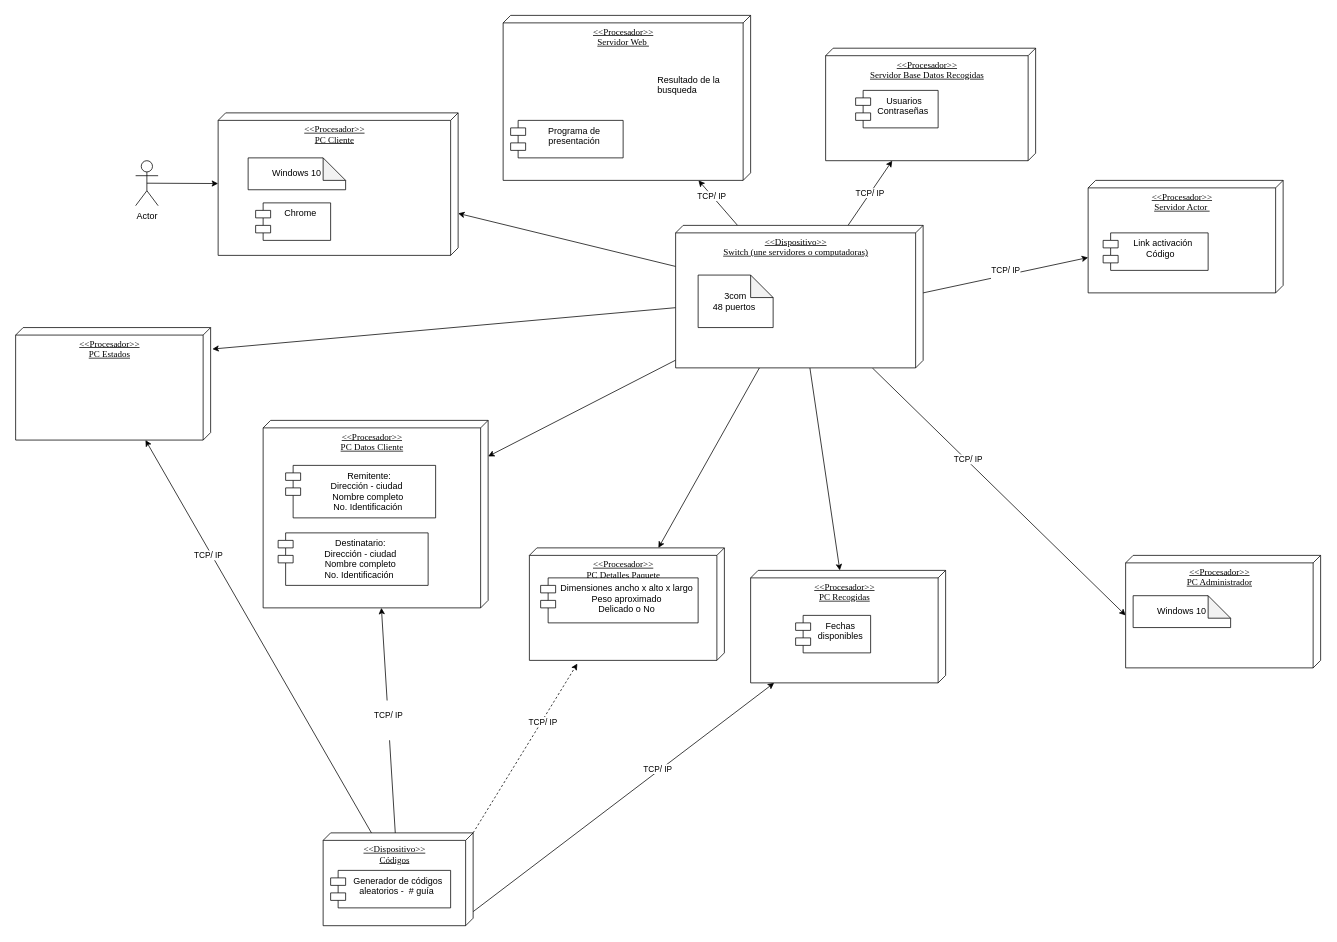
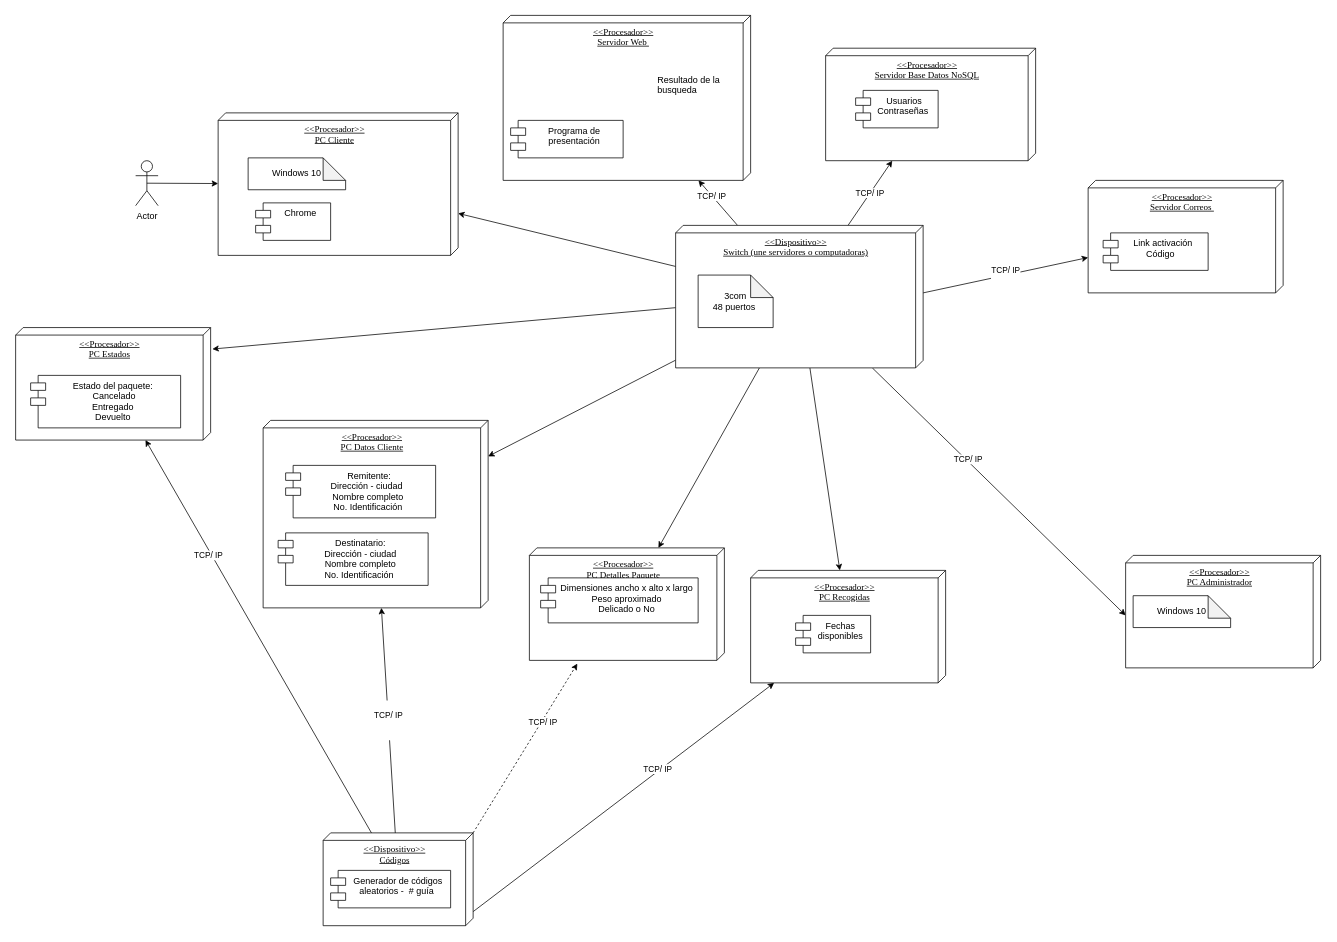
(927, 70) -> (927, 70)
(1182, 202) -> (1182, 202)
none -> (105, 402)
